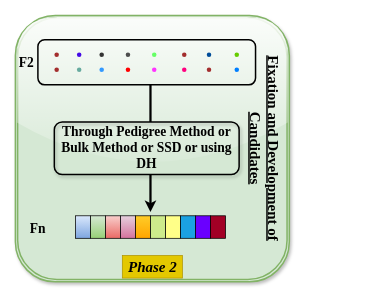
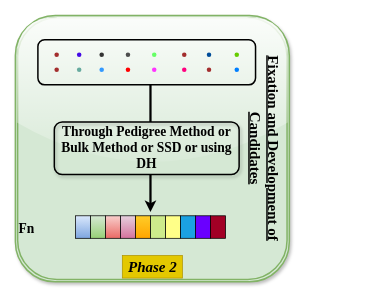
(27, 62) -> none
(38, 229) -> (27, 229)
